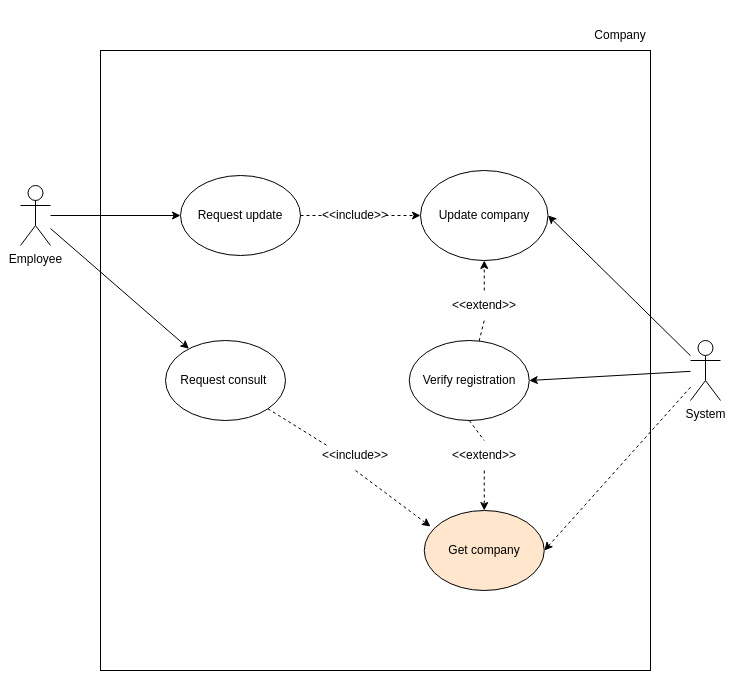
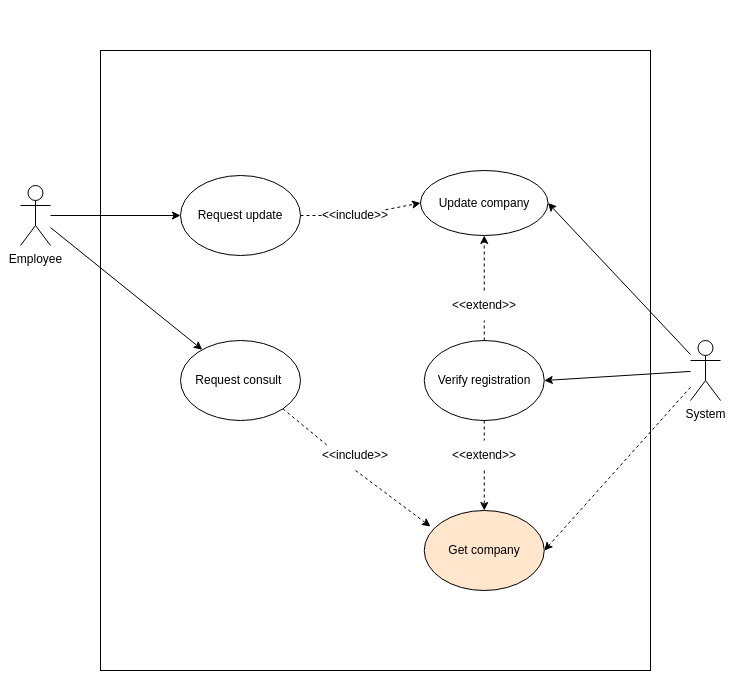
(621, 36) -> none
(484, 216) -> (484, 203)
(226, 381) -> (241, 381)
(469, 381) -> (484, 381)
